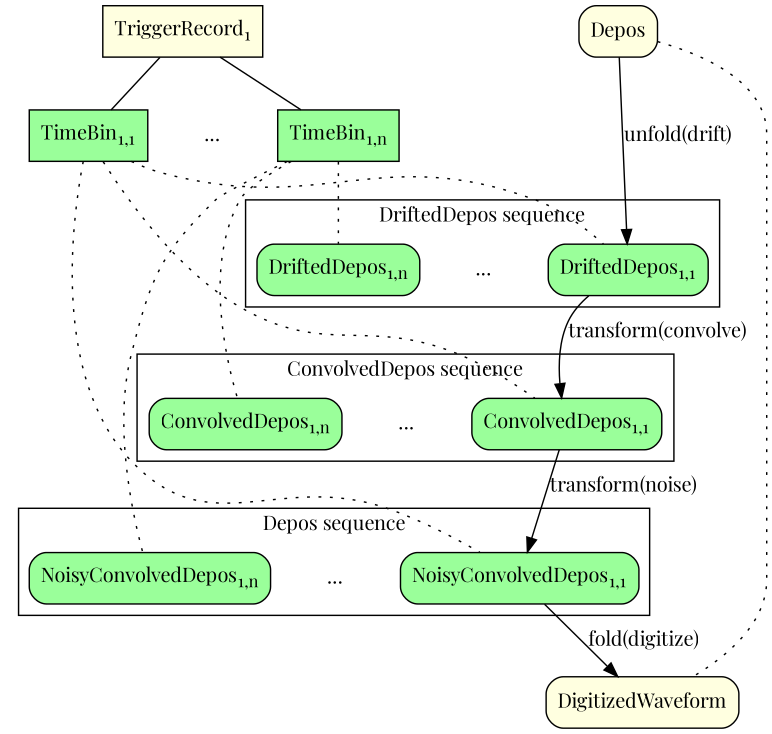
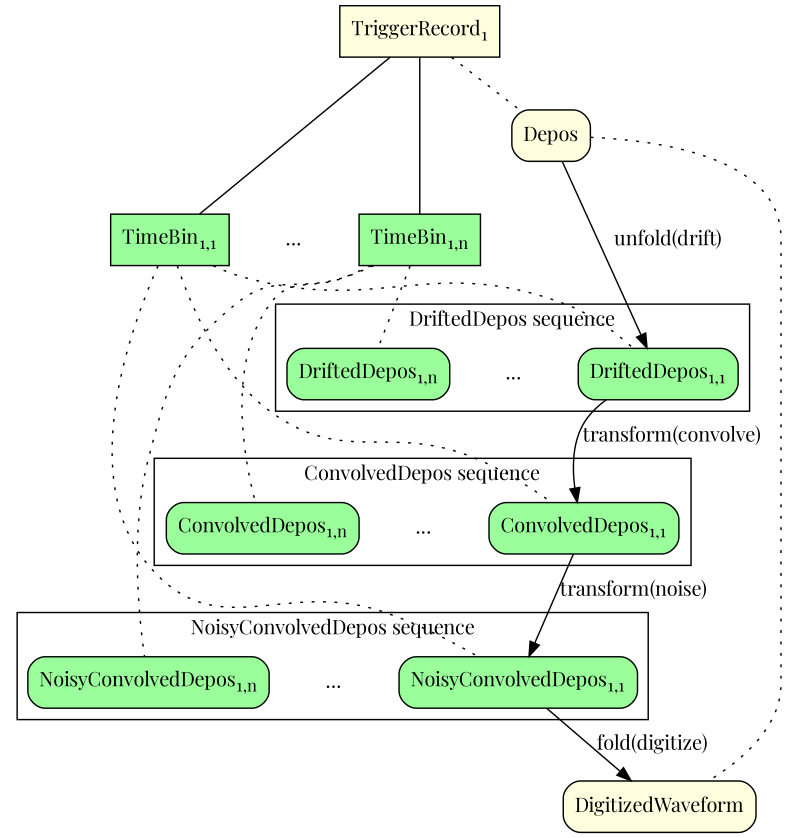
none -> (486, 84)
(334, 525) -> (333, 629)
